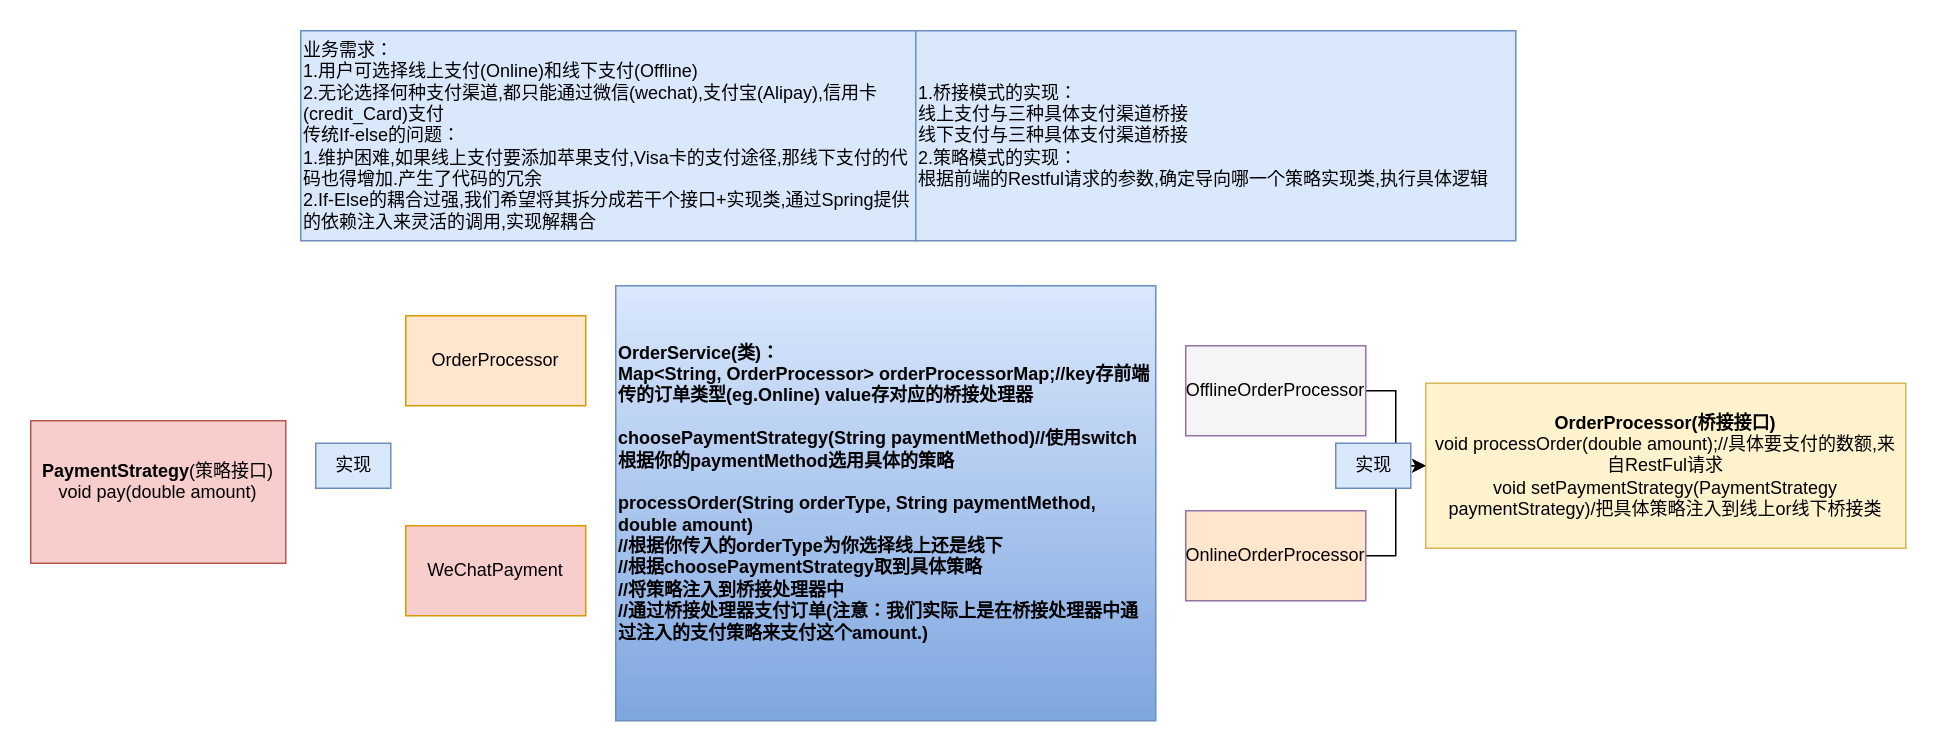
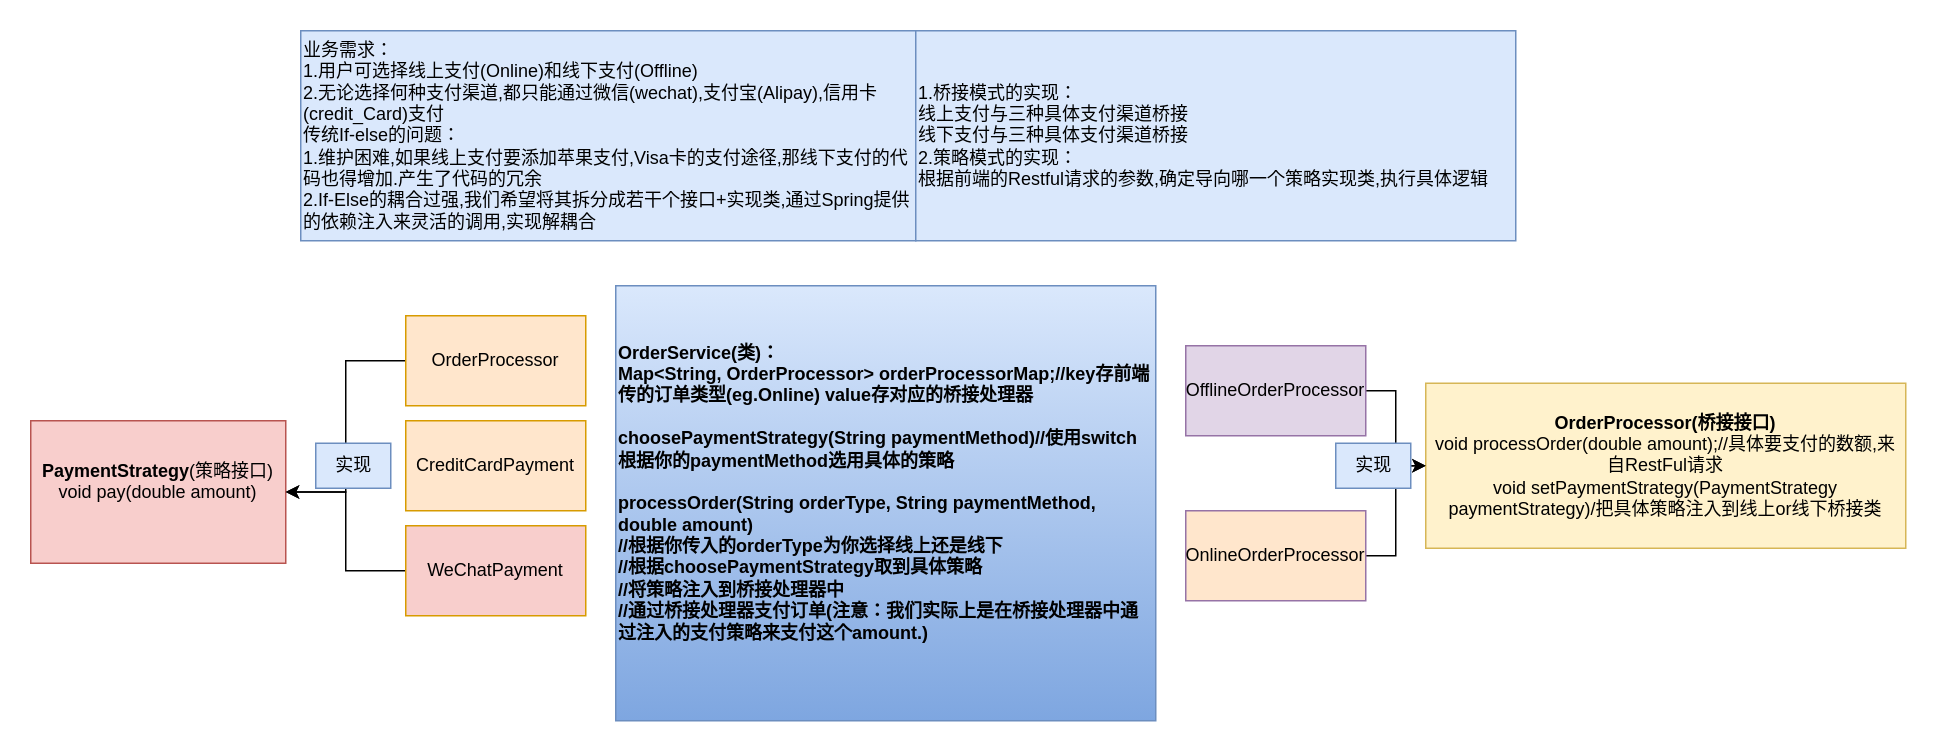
none -> (346, 372)
(1276, 391) -> (1276, 391)
none -> (496, 466)
none -> (346, 563)
